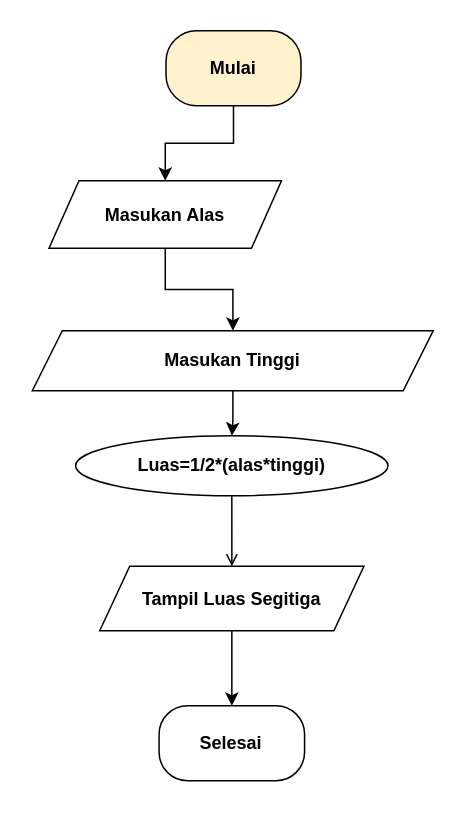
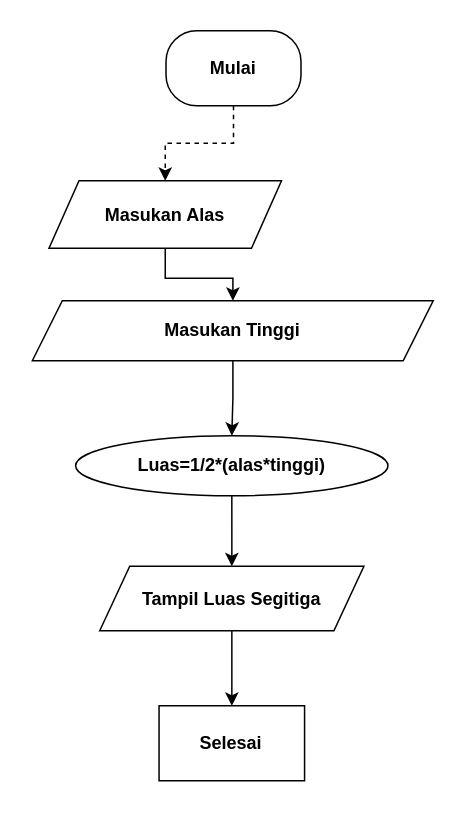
(233, 68) -> (233, 68)
(203, 143) -> (203, 143)
(233, 361) -> (233, 331)
(232, 557) -> (232, 555)
(232, 743) -> (232, 743)
